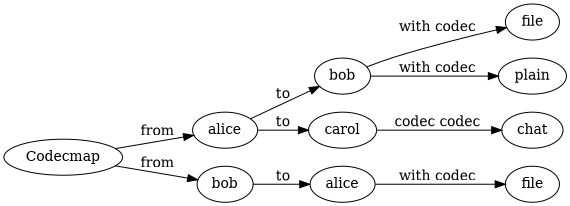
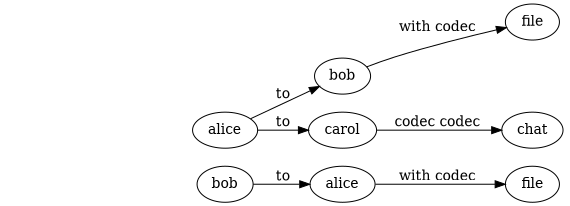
(532, 76) -> none
(63, 157) -> none
